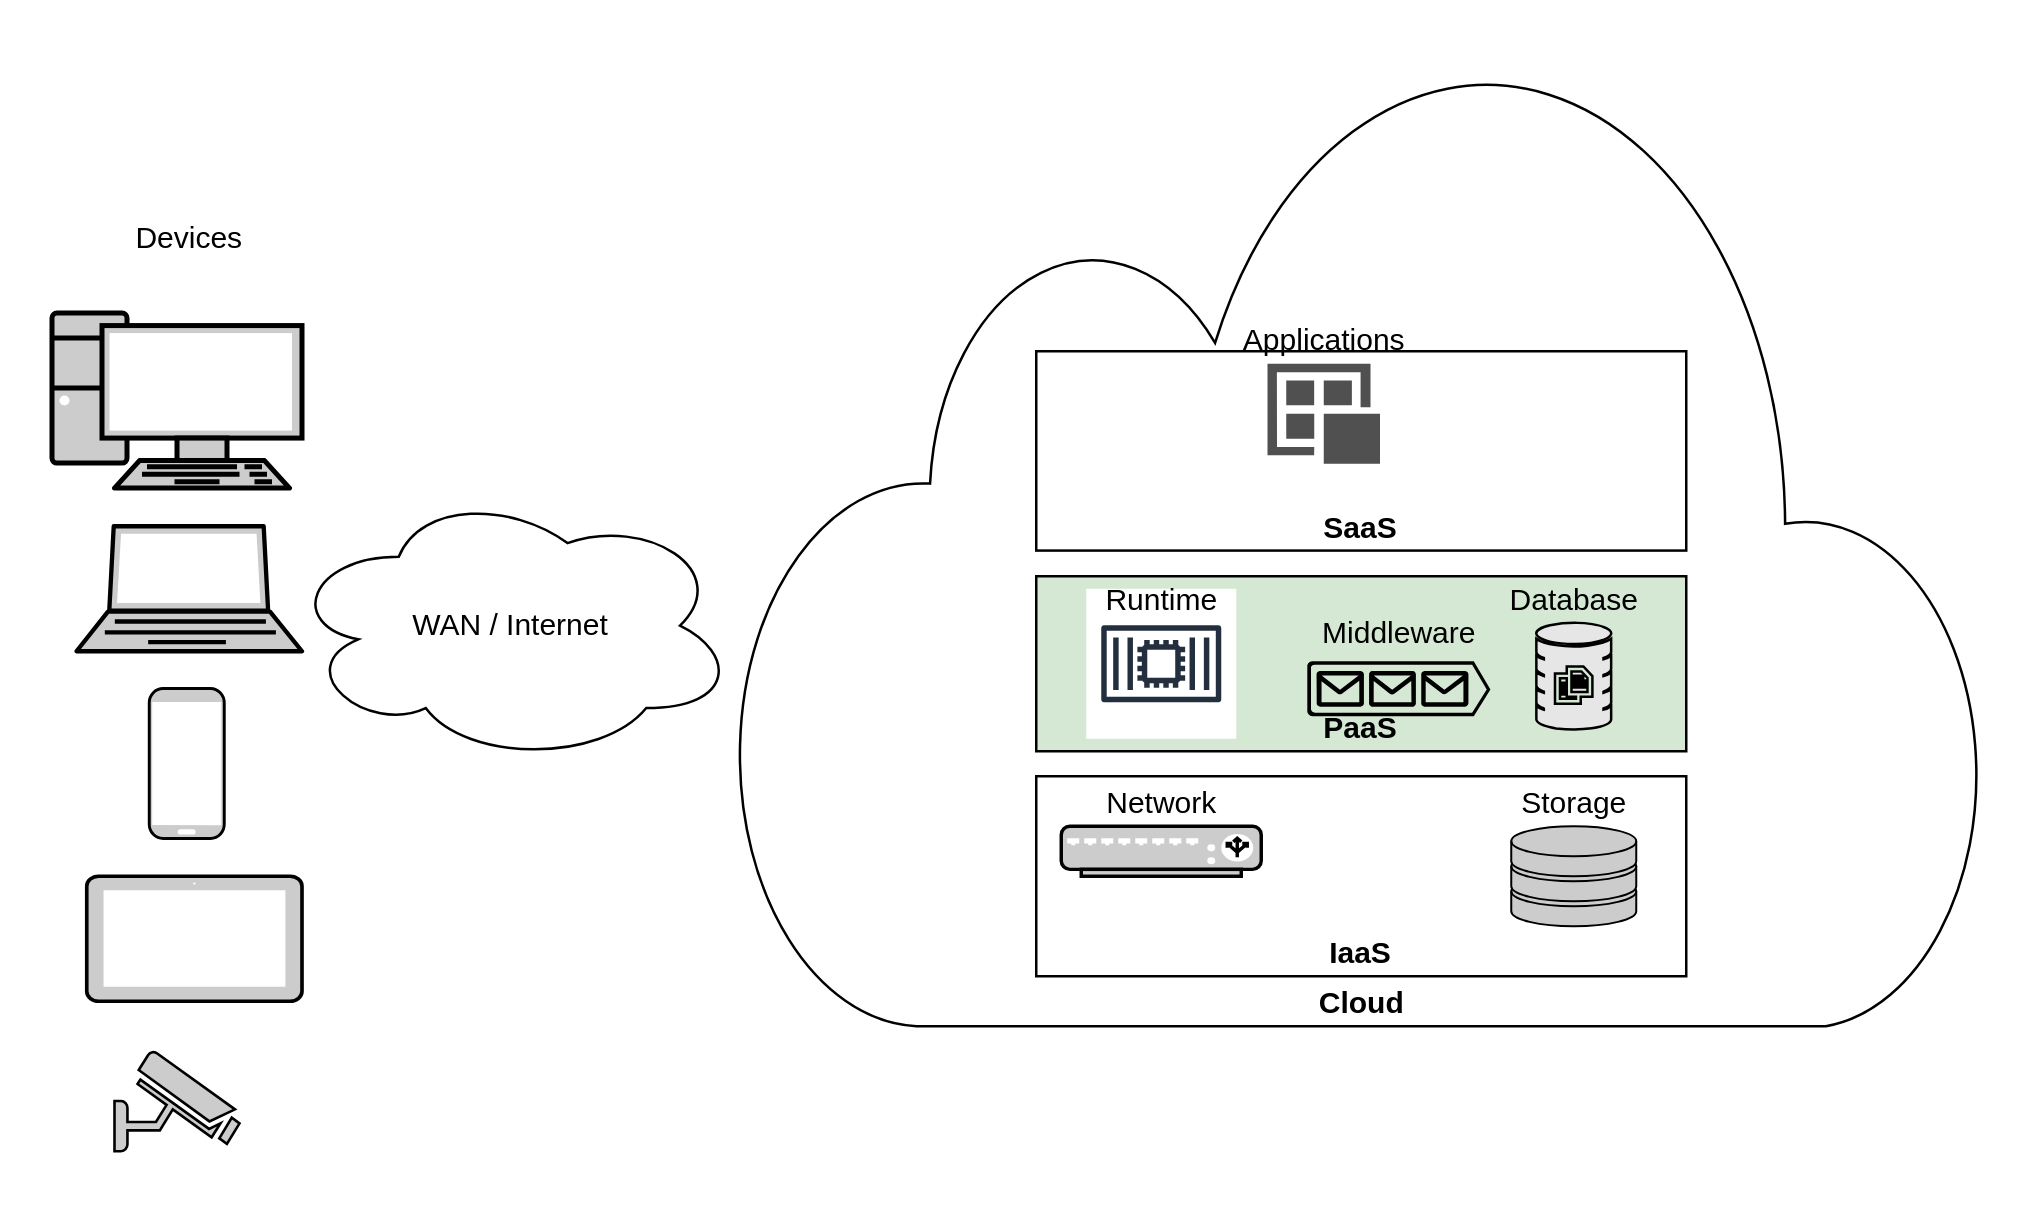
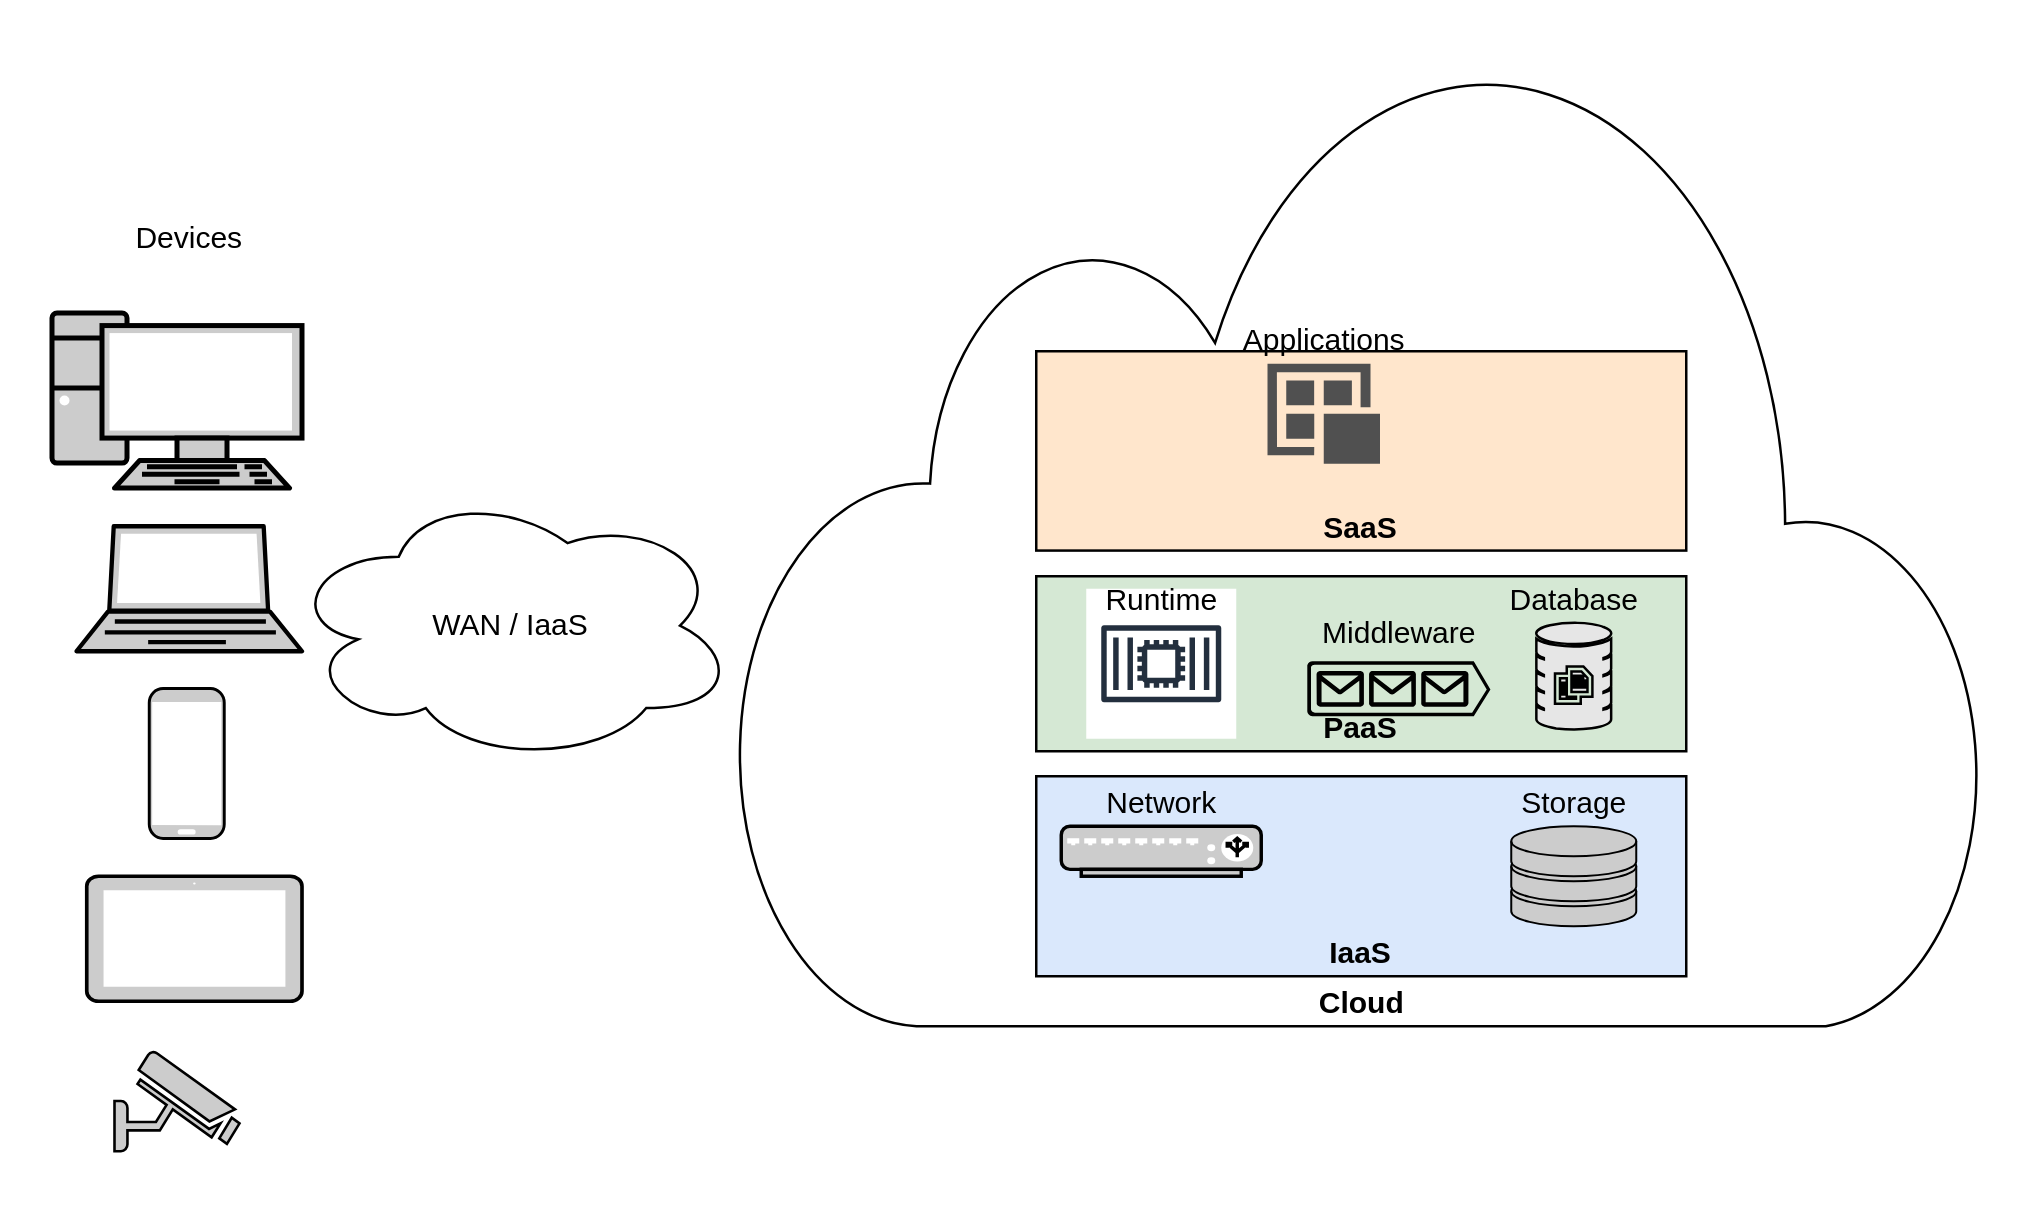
(1361, 526) -> (1361, 526)
(511, 626) -> (511, 626)
(1361, 876) -> (1361, 876)
